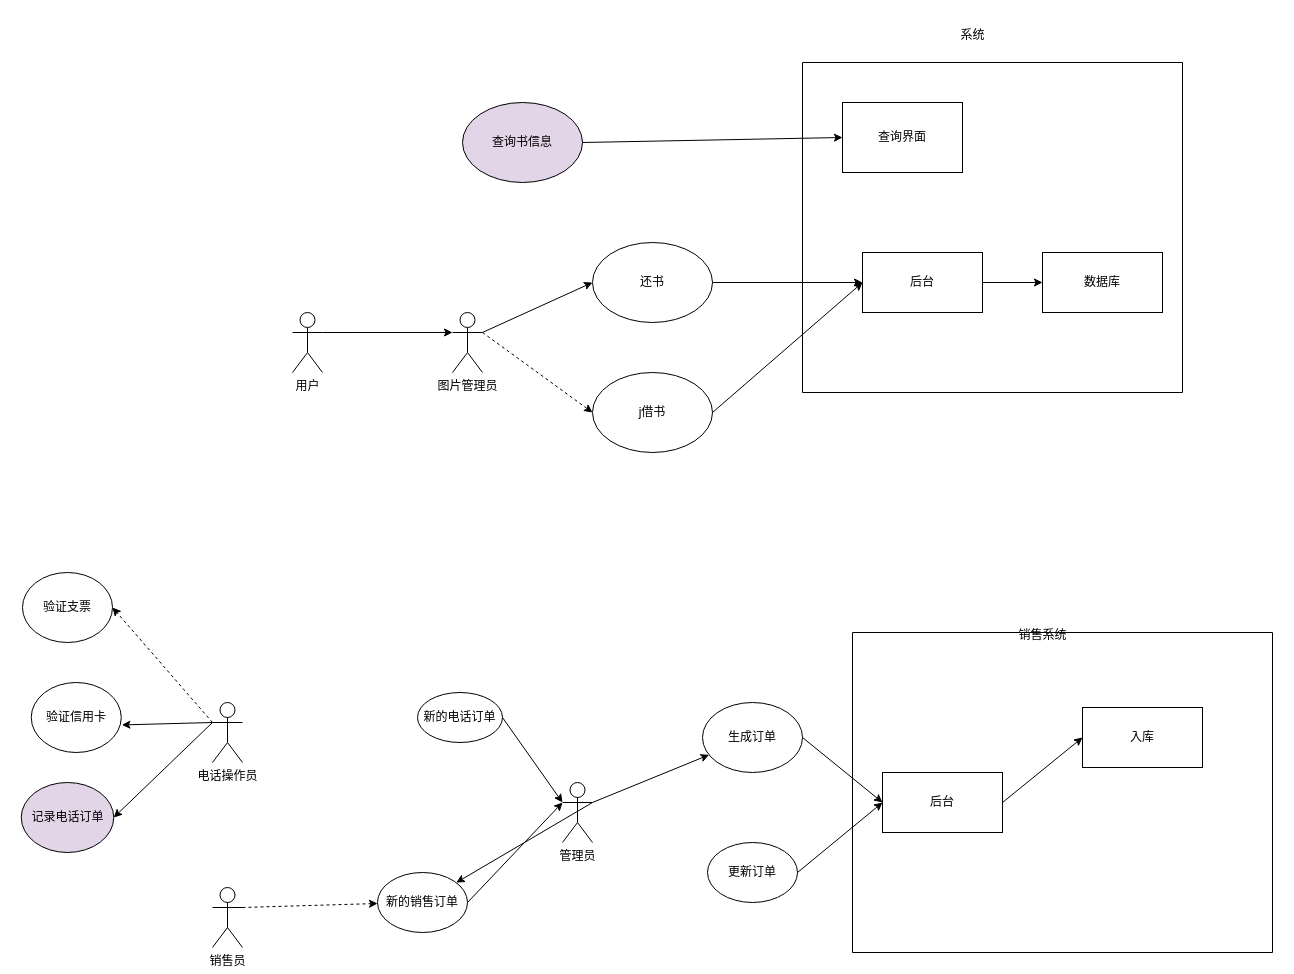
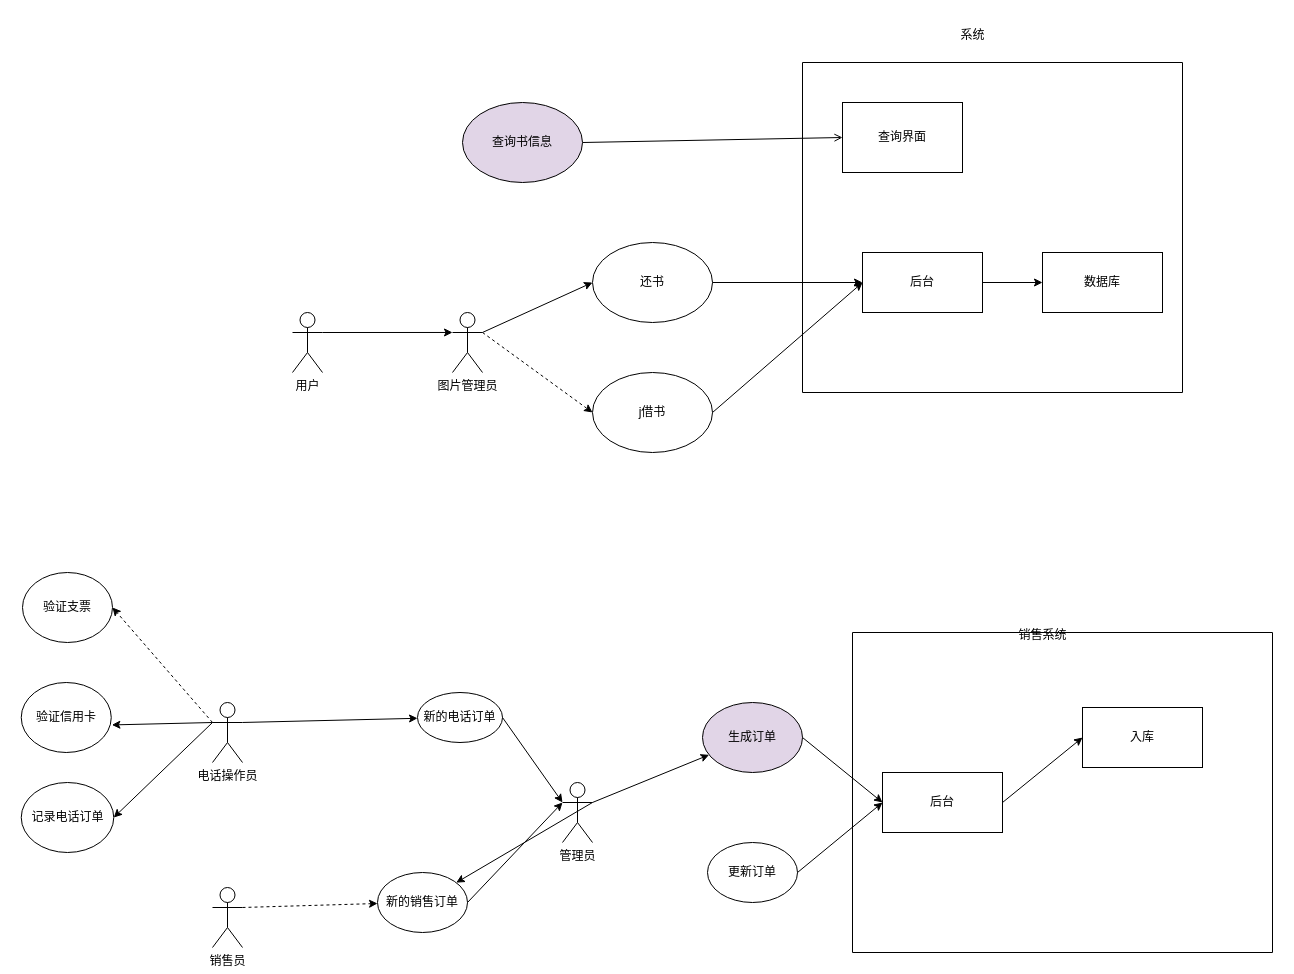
(834, 138) -> (835, 138)
(76, 718) -> (66, 718)
none -> (327, 720)
(753, 738) -> (753, 738)
(68, 818) -> (68, 818)
